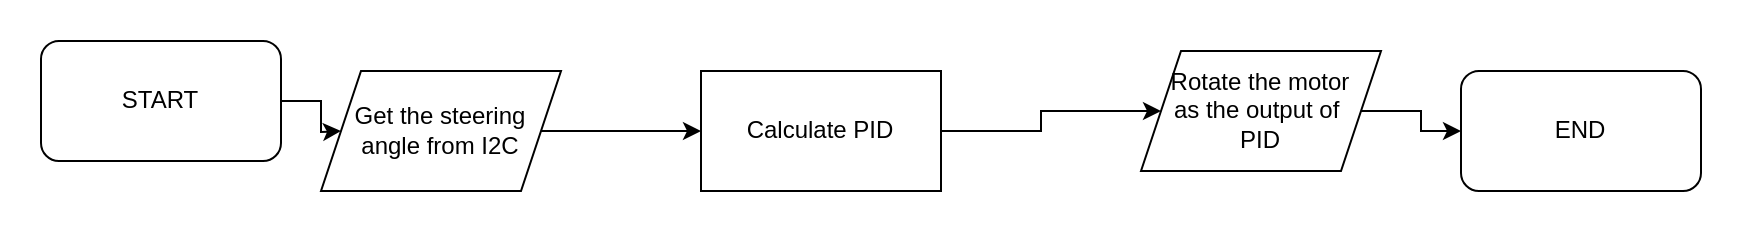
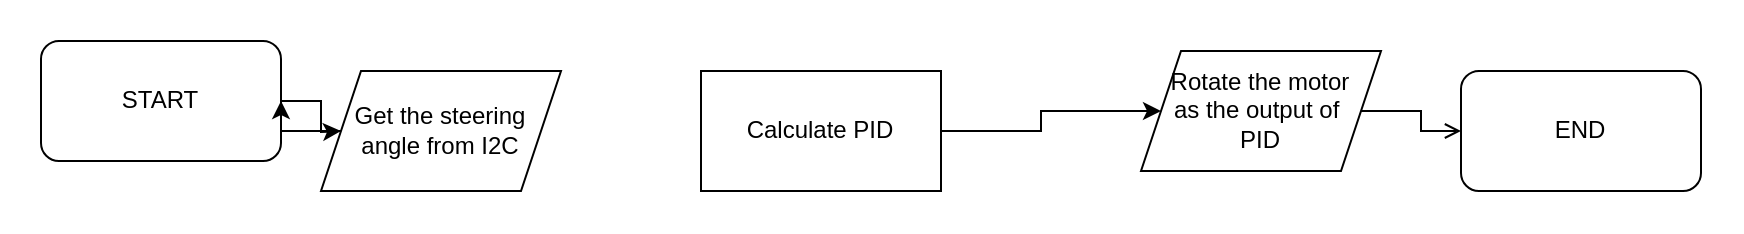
(614, 131) -> (298, 131)
(1446, 131) -> (1449, 131)
